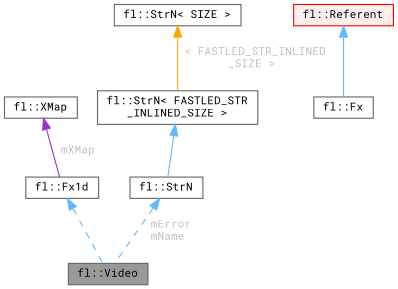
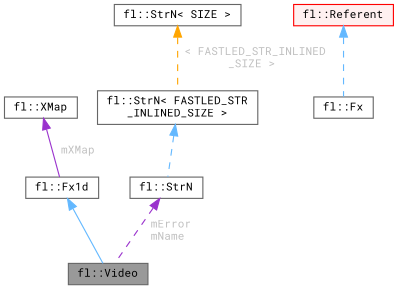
(178, 64) -> (178, 64)
(344, 67) -> (344, 67)
(171, 156) -> (171, 156)
(88, 236) -> (88, 236)
(134, 236) -> (134, 236)
